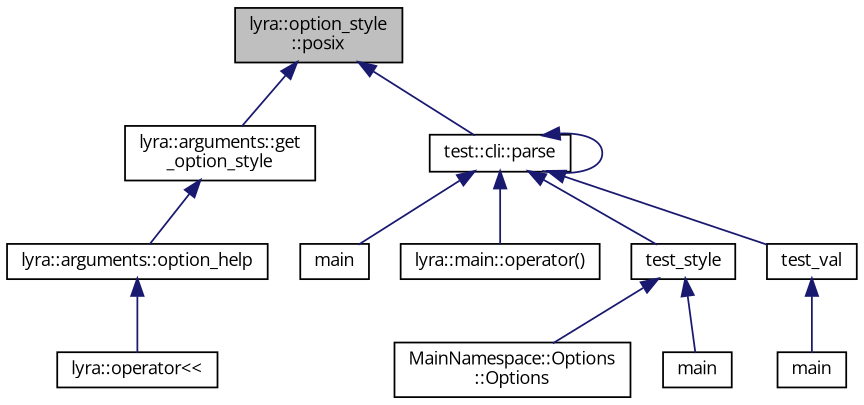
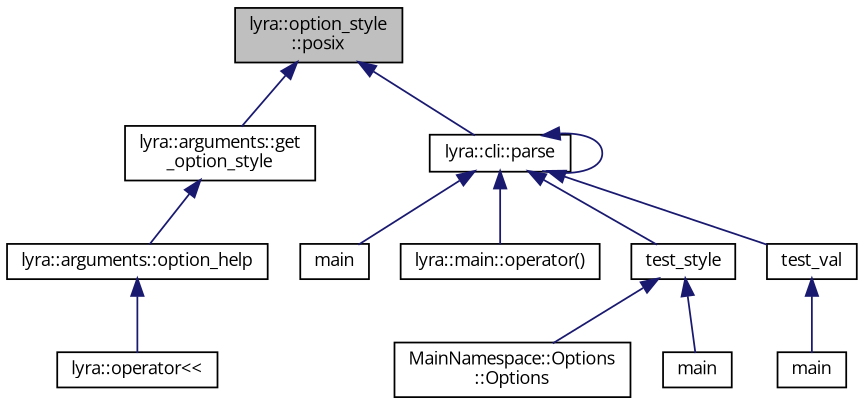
(500, 153) -> (500, 153)
